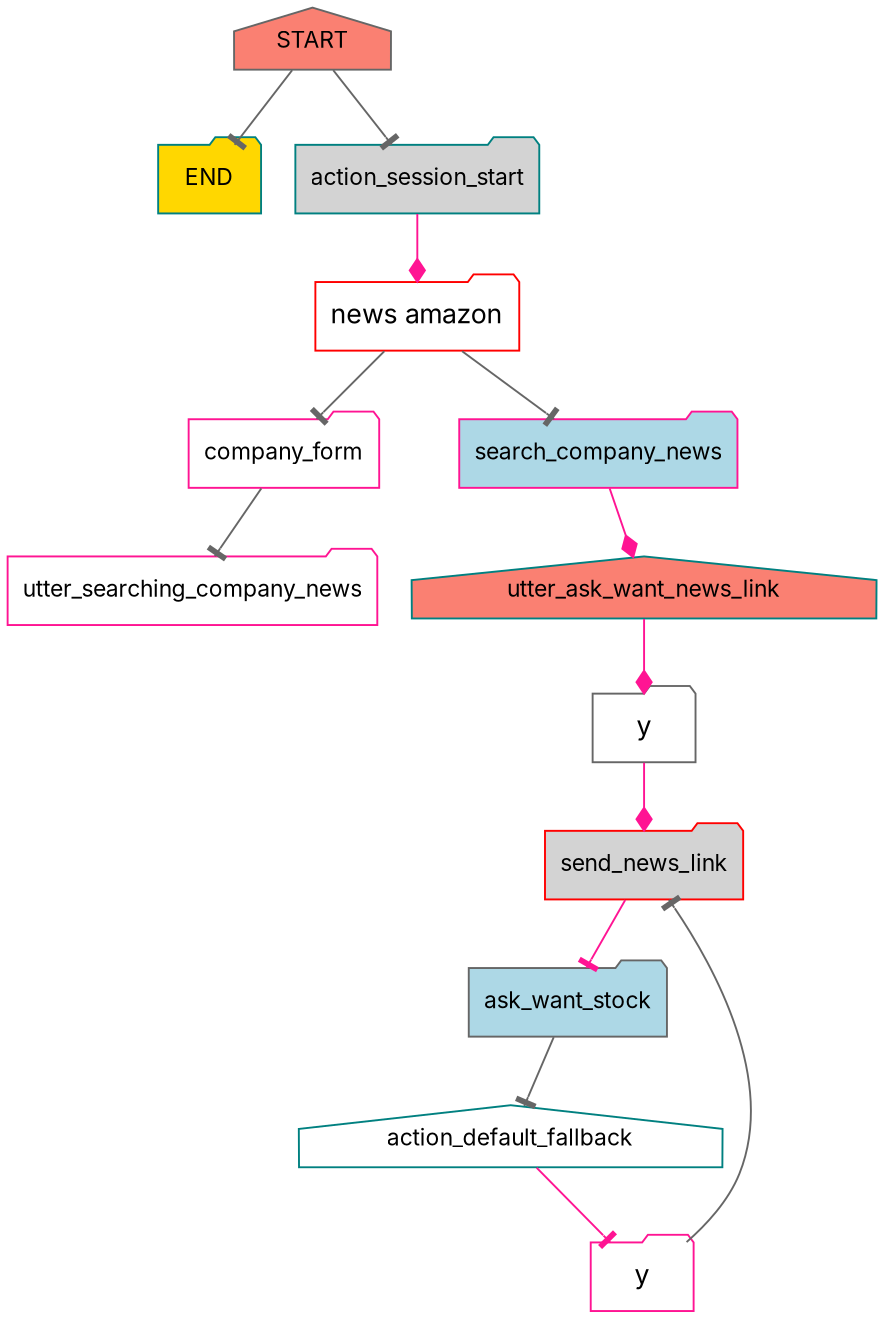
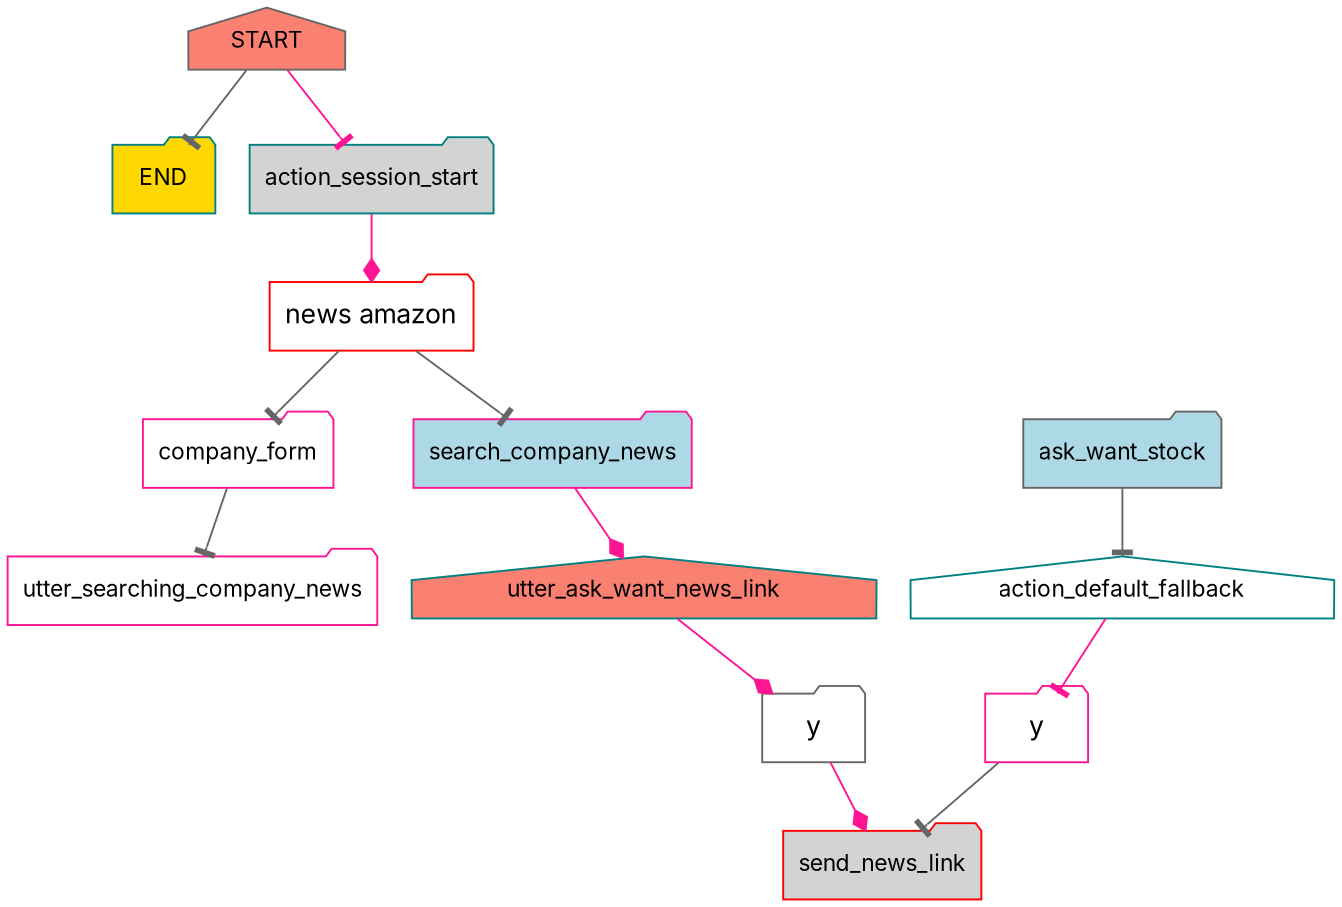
(359, 104) -> (314, 104)
(608, 930) -> none
